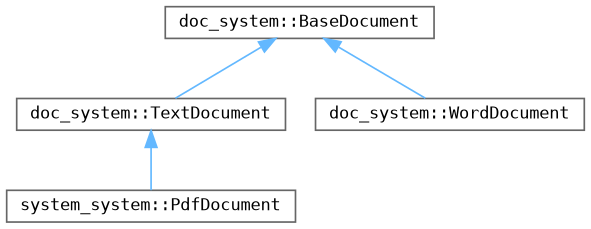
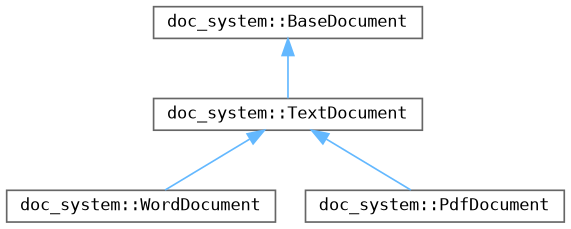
(382, 73) -> (207, 165)
(151, 206) -> (435, 206)
